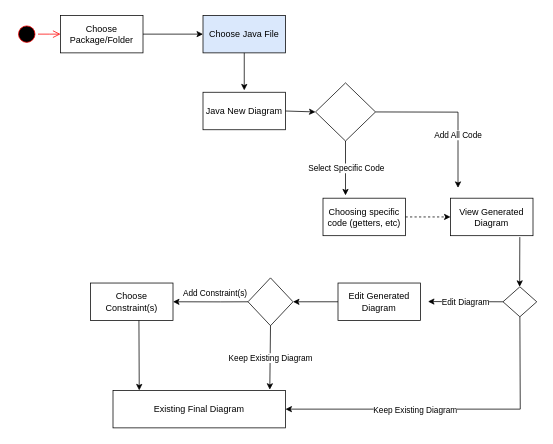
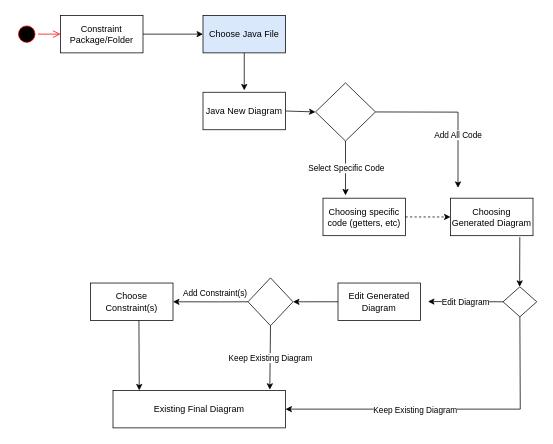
(102, 34) -> (102, 34)
(492, 217) -> (492, 217)
